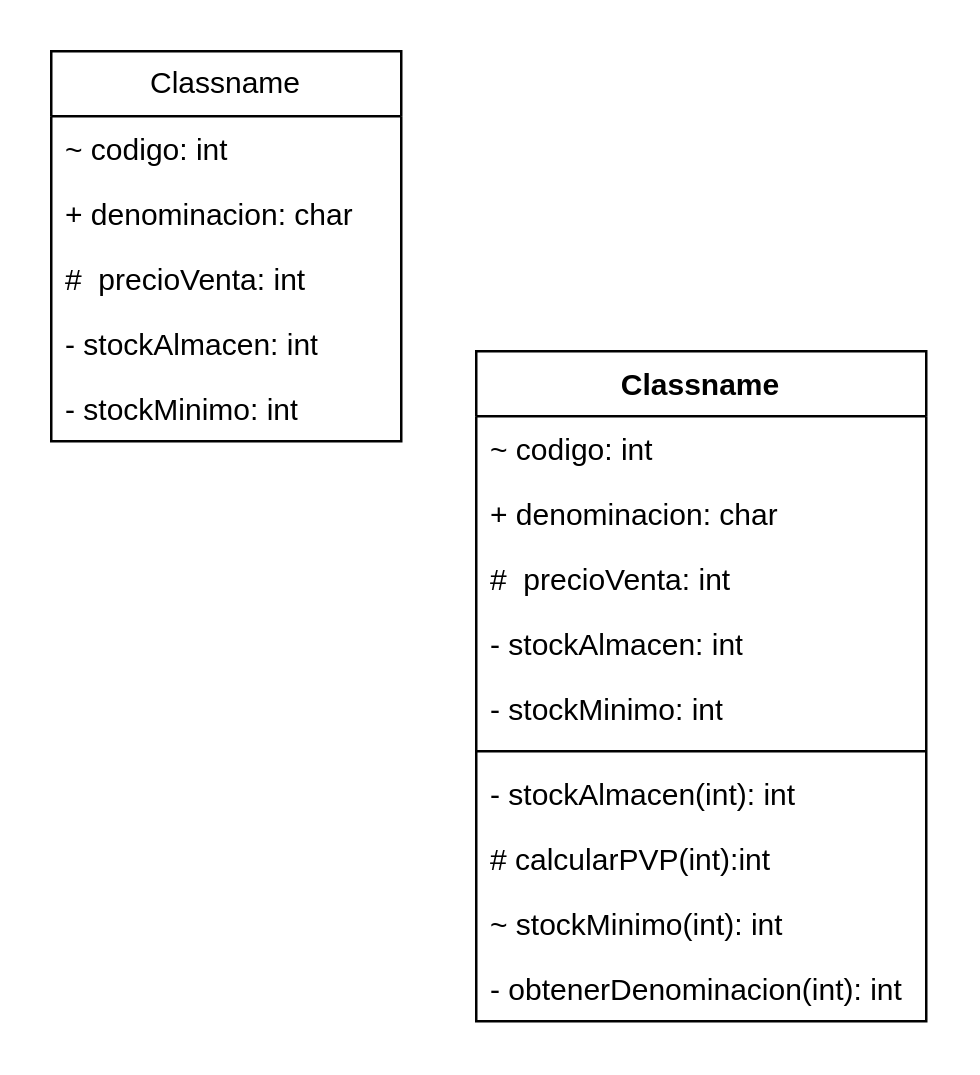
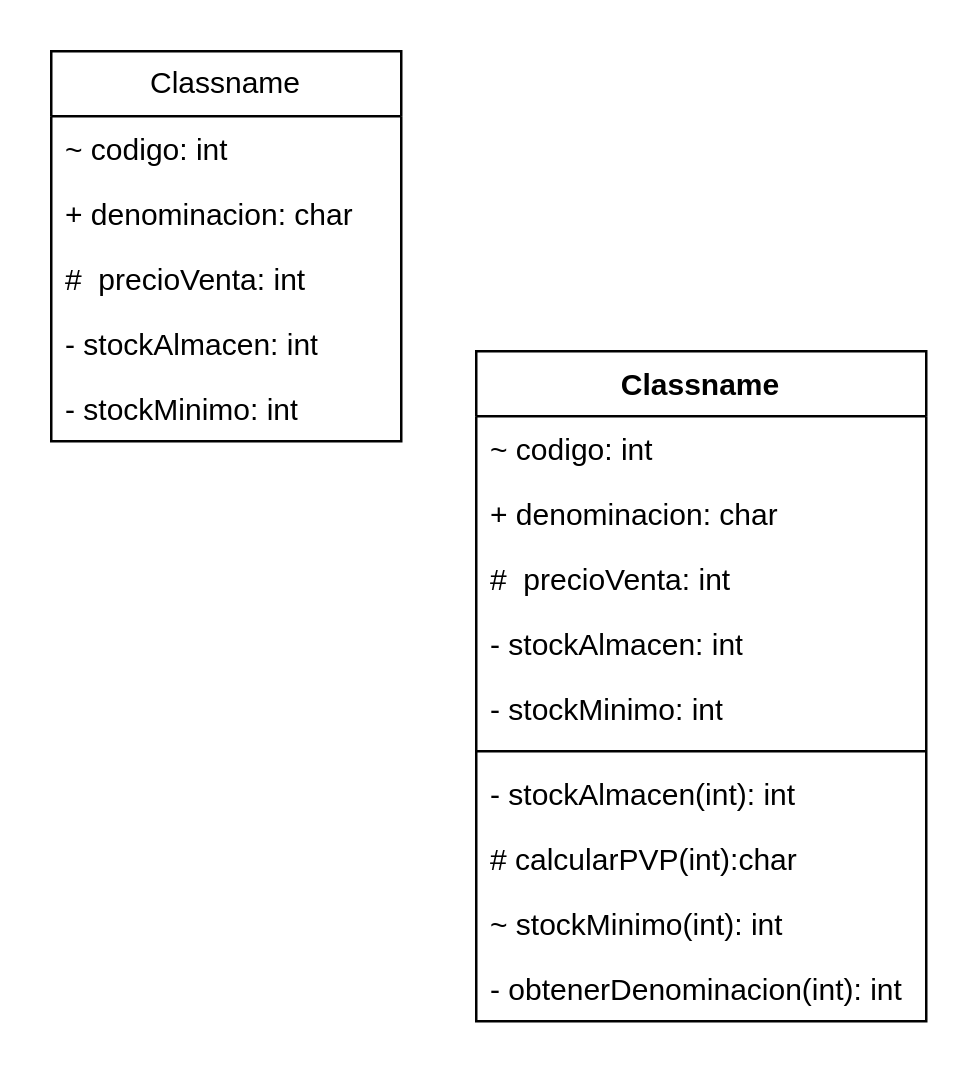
(653, 862) -> (665, 862)
